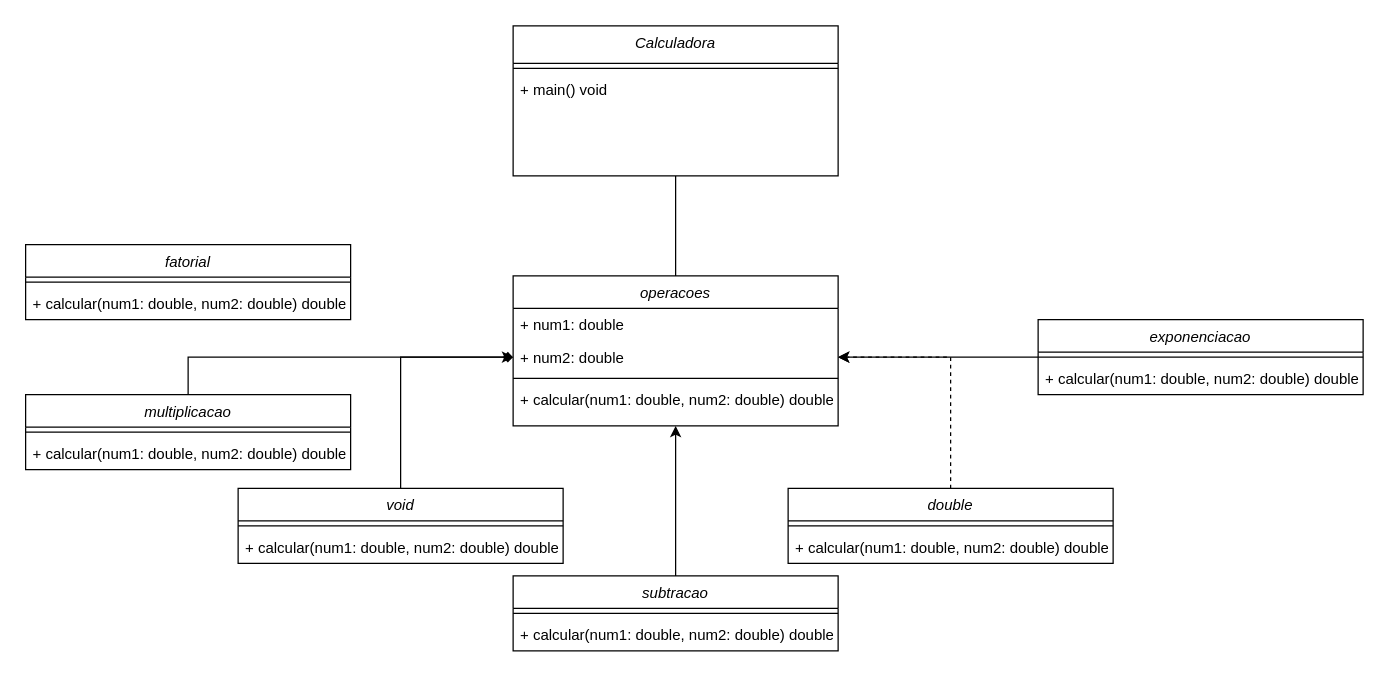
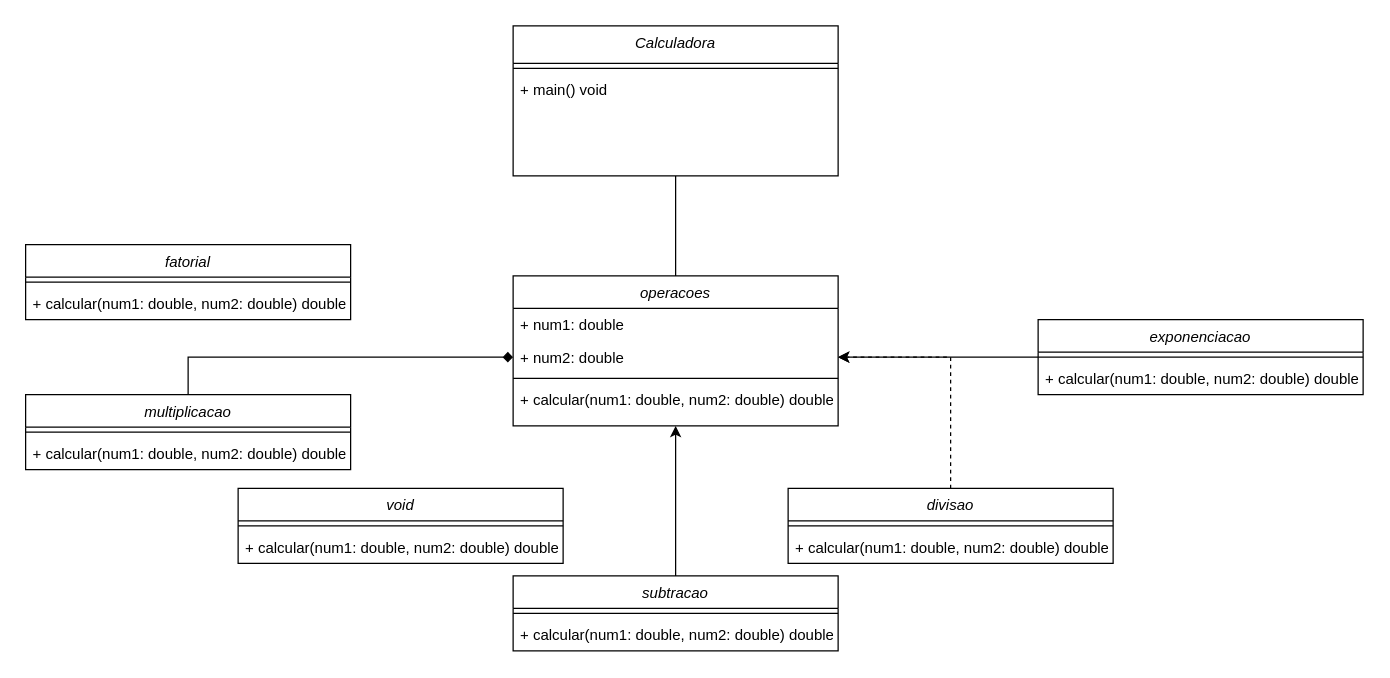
(401, 424) -> none
(950, 505) -> (950, 505)
